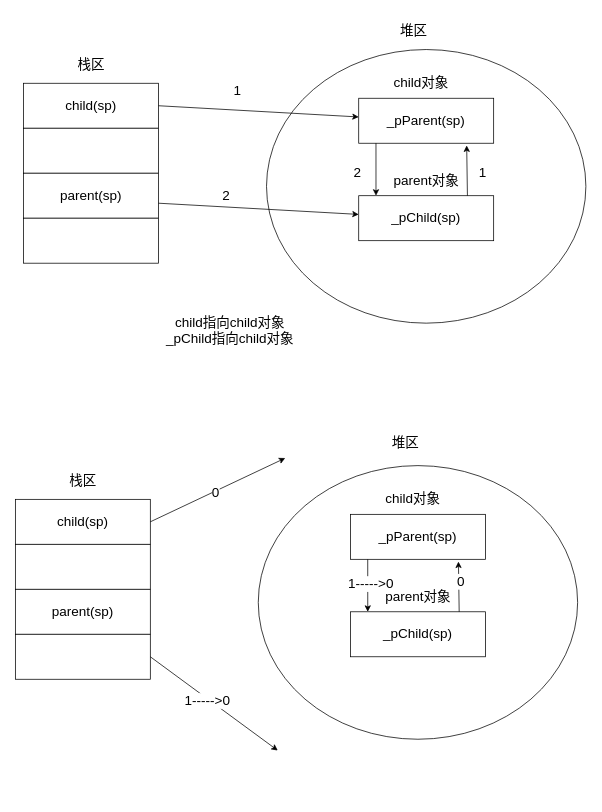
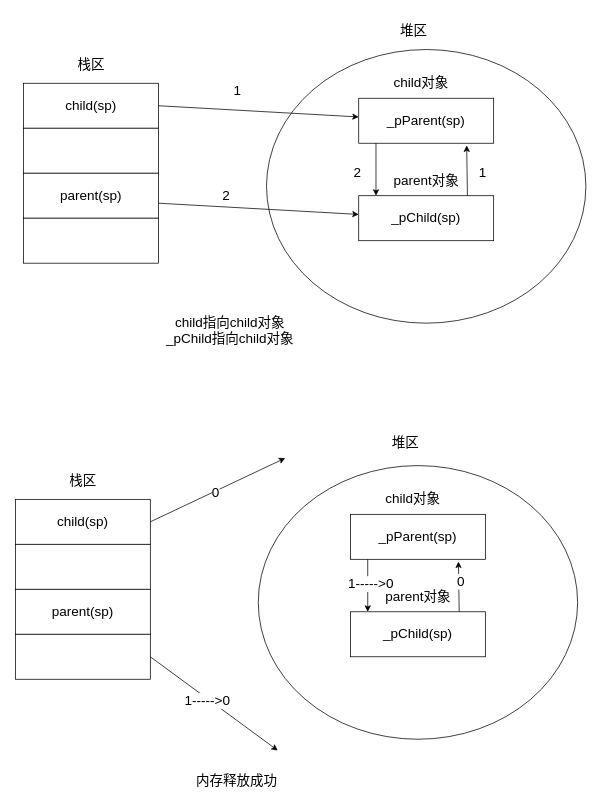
none -> (237, 780)
